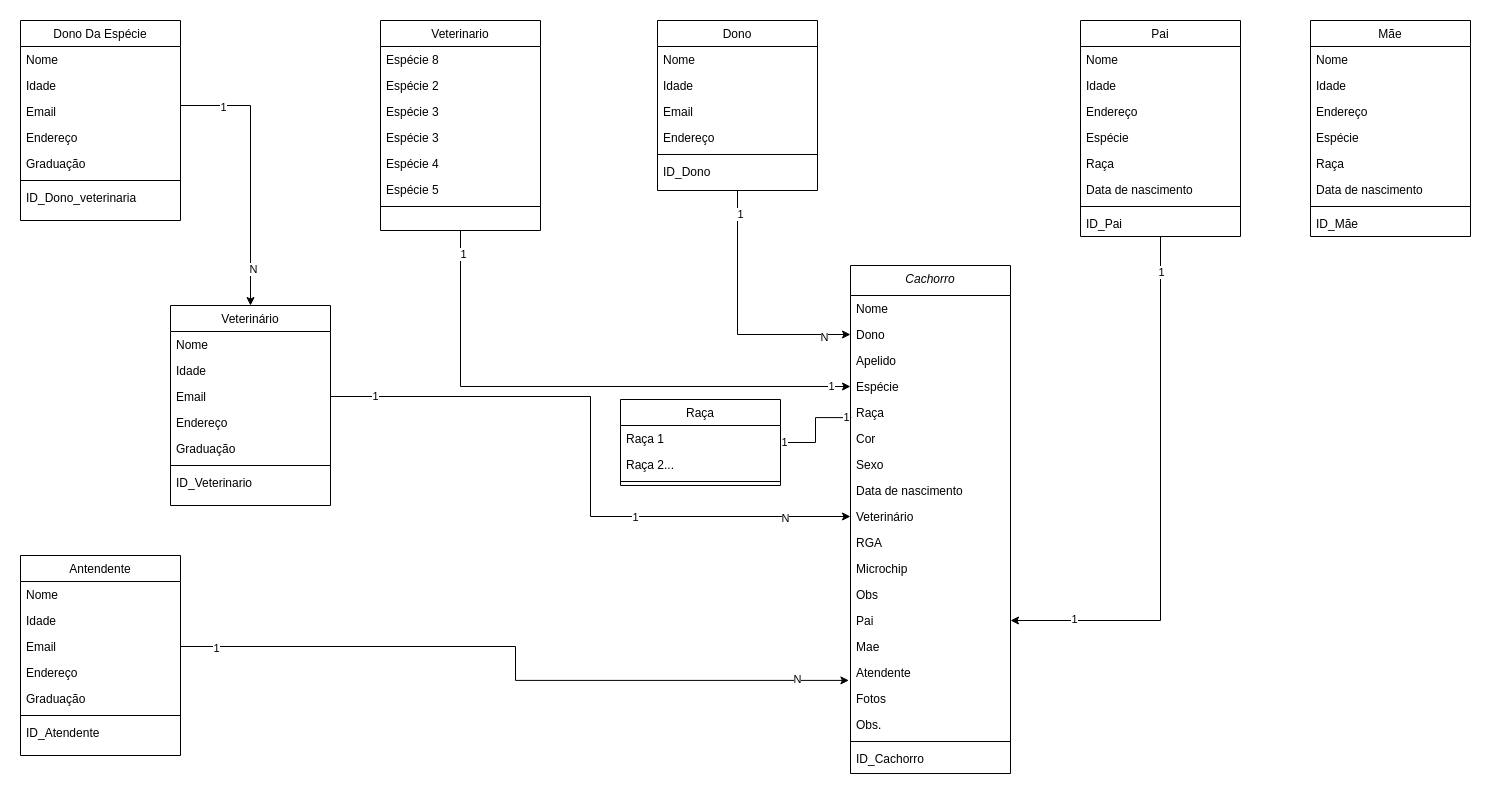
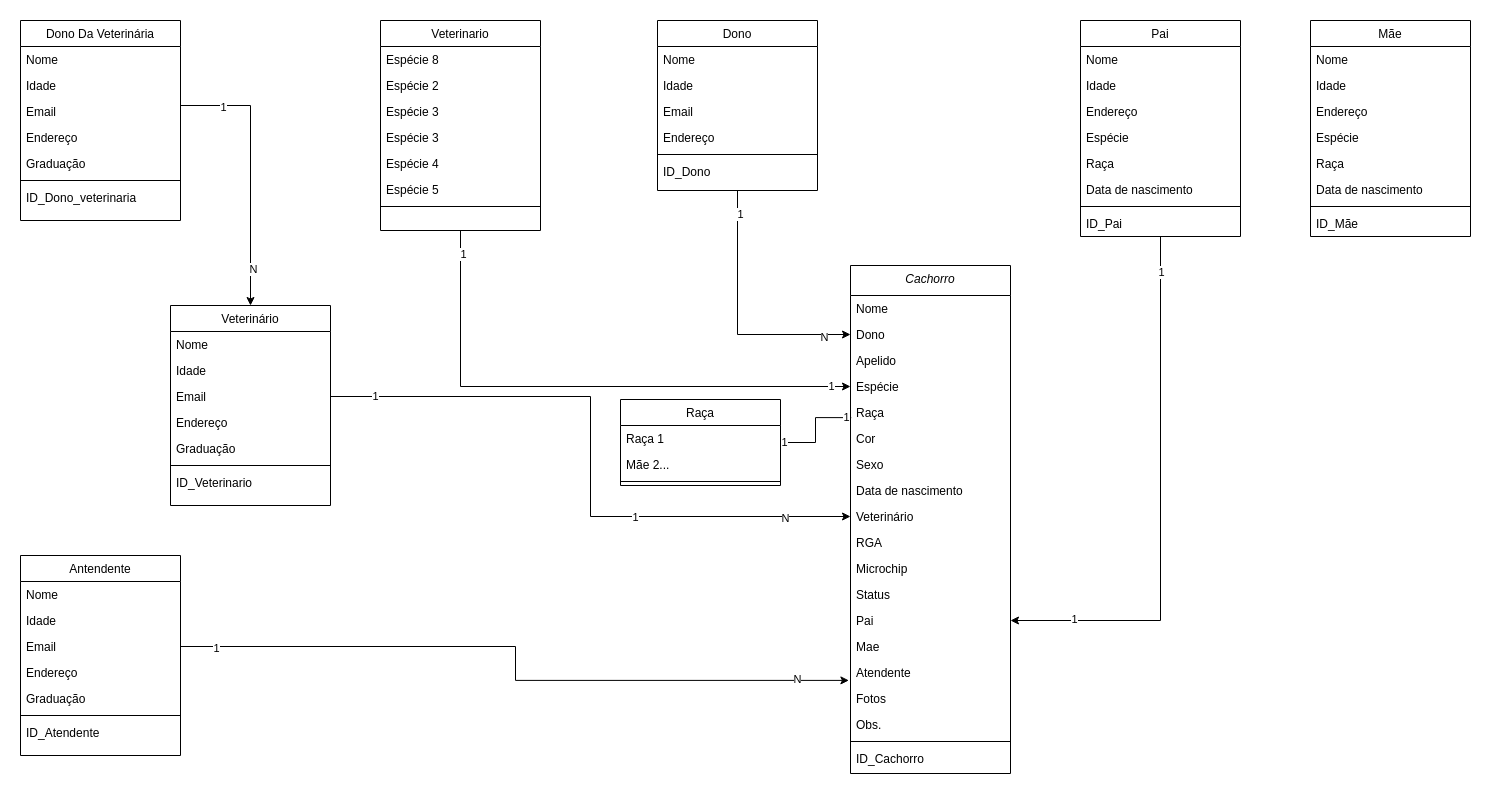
(100, 34) -> (100, 34)
(650, 465) -> (647, 465)
(866, 595) -> (876, 595)
